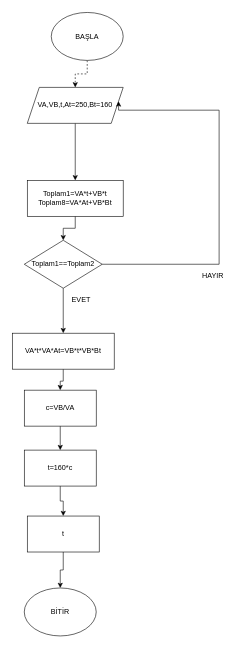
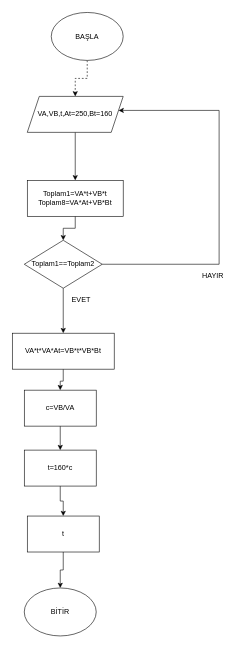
(75, 105) -> (75, 114)
